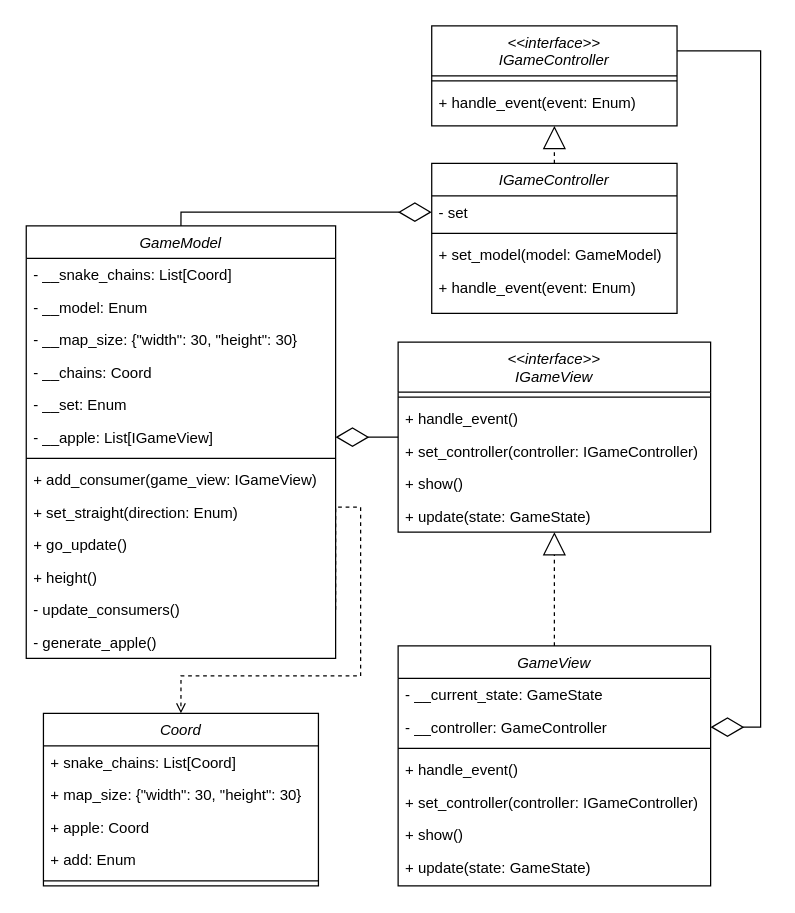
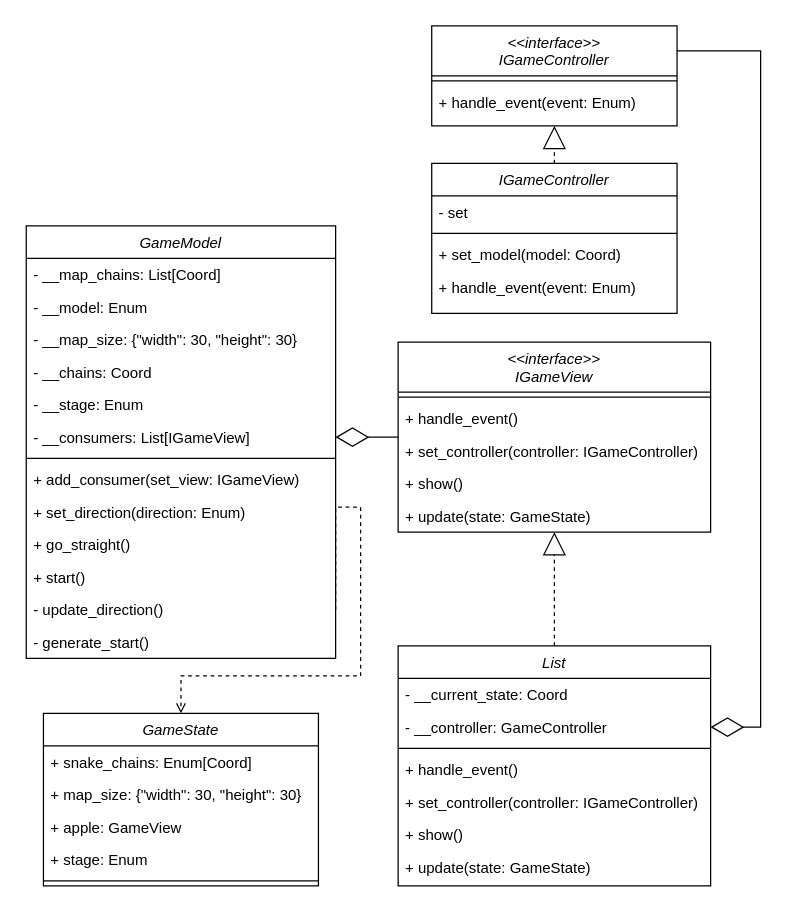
(283, 212) -> none
(549, 255) -> (534, 255)
(145, 275) -> (137, 275)
(82, 405) -> (90, 405)
(131, 438) -> (149, 438)
(175, 480) -> (170, 480)
(152, 513) -> (154, 513)
(86, 545) -> (92, 545)
(71, 578) -> (69, 578)
(115, 610) -> (111, 610)
(105, 643) -> (107, 643)
(554, 663) -> (554, 663)
(517, 695) -> (500, 695)
(180, 730) -> (180, 730)
(154, 763) -> (156, 763)
(101, 828) -> (112, 828)
(91, 860) -> (99, 860)
